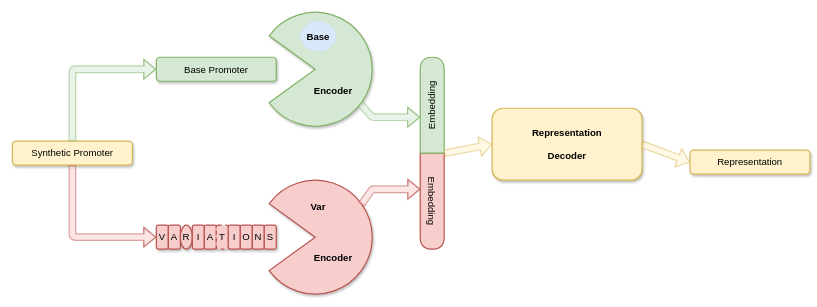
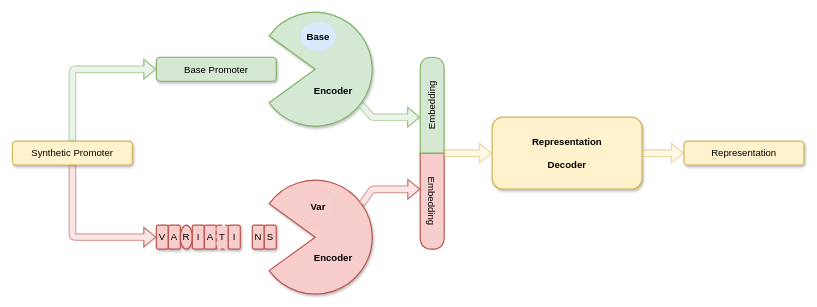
(567, 144) -> (567, 153)
(750, 162) -> (744, 153)
(246, 237) -> none
